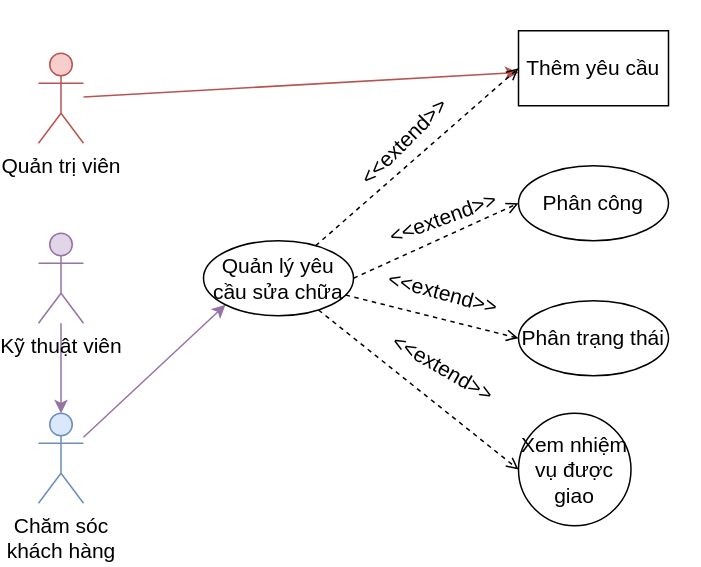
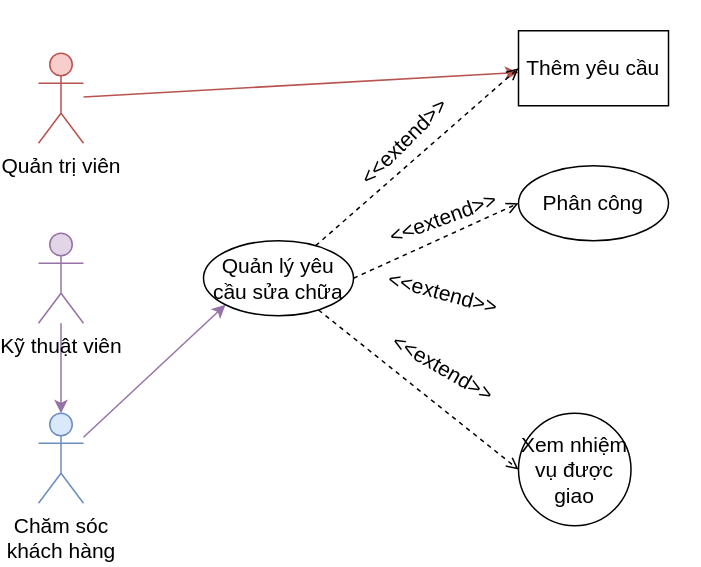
(430, 316) -> none
(593, 338) -> none
